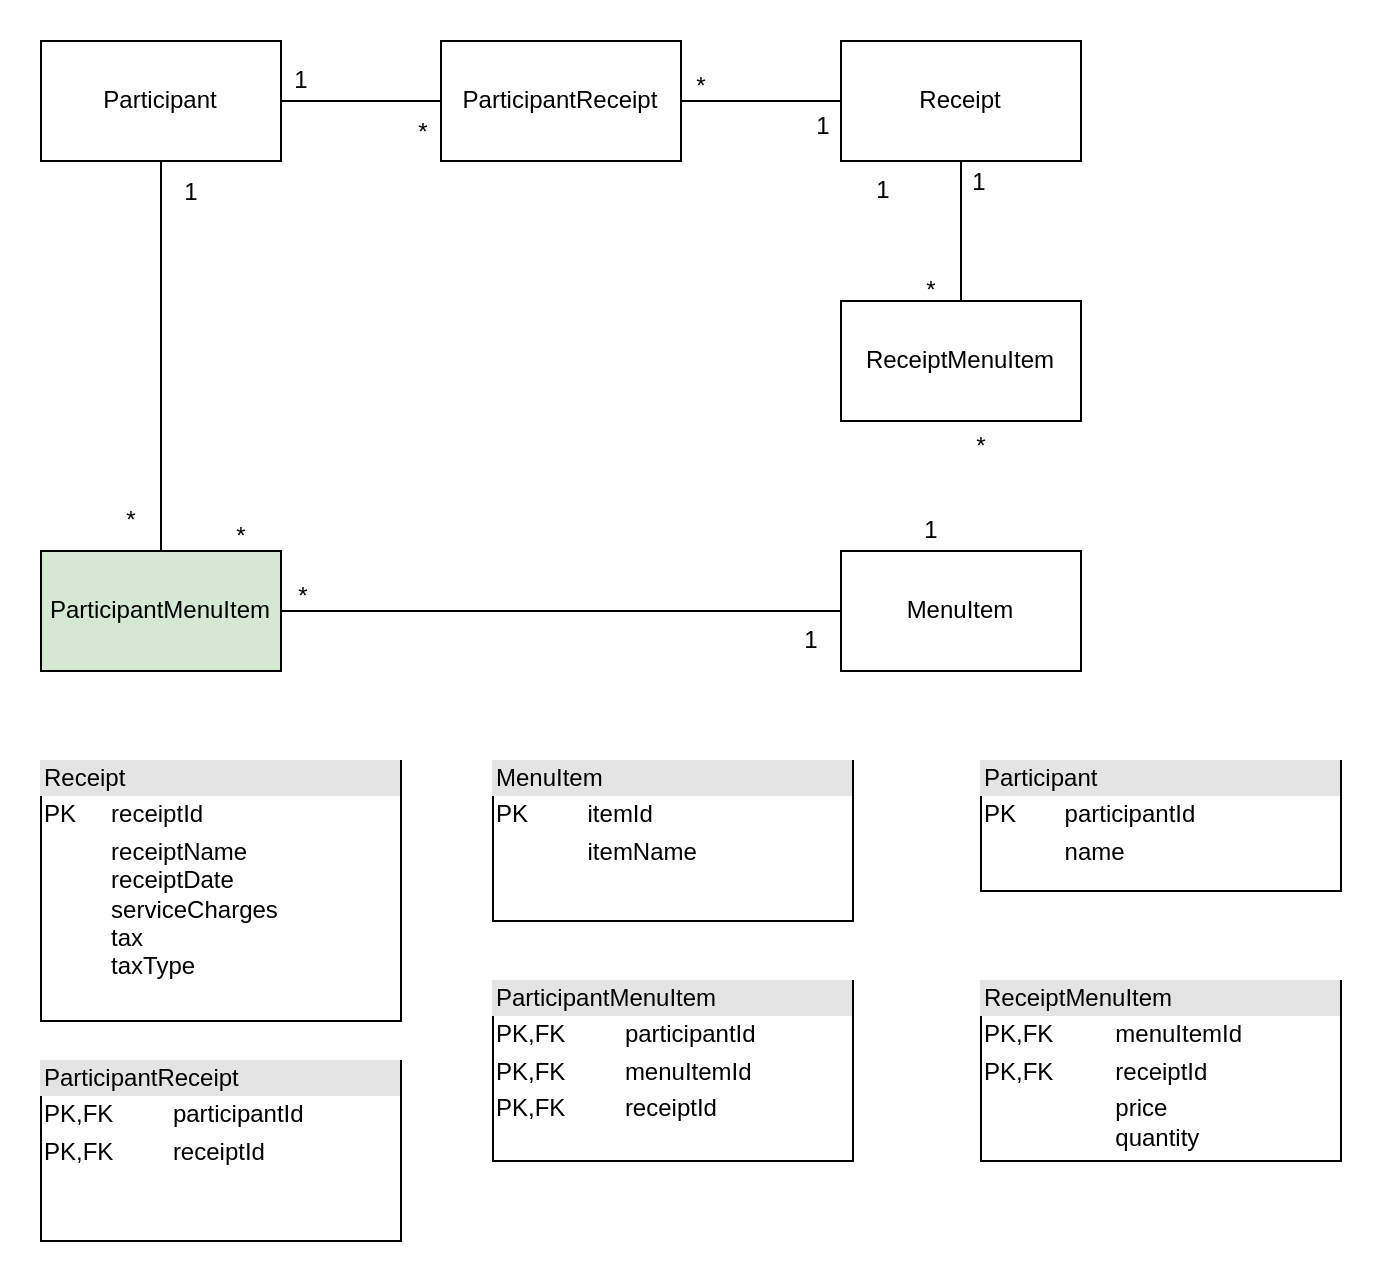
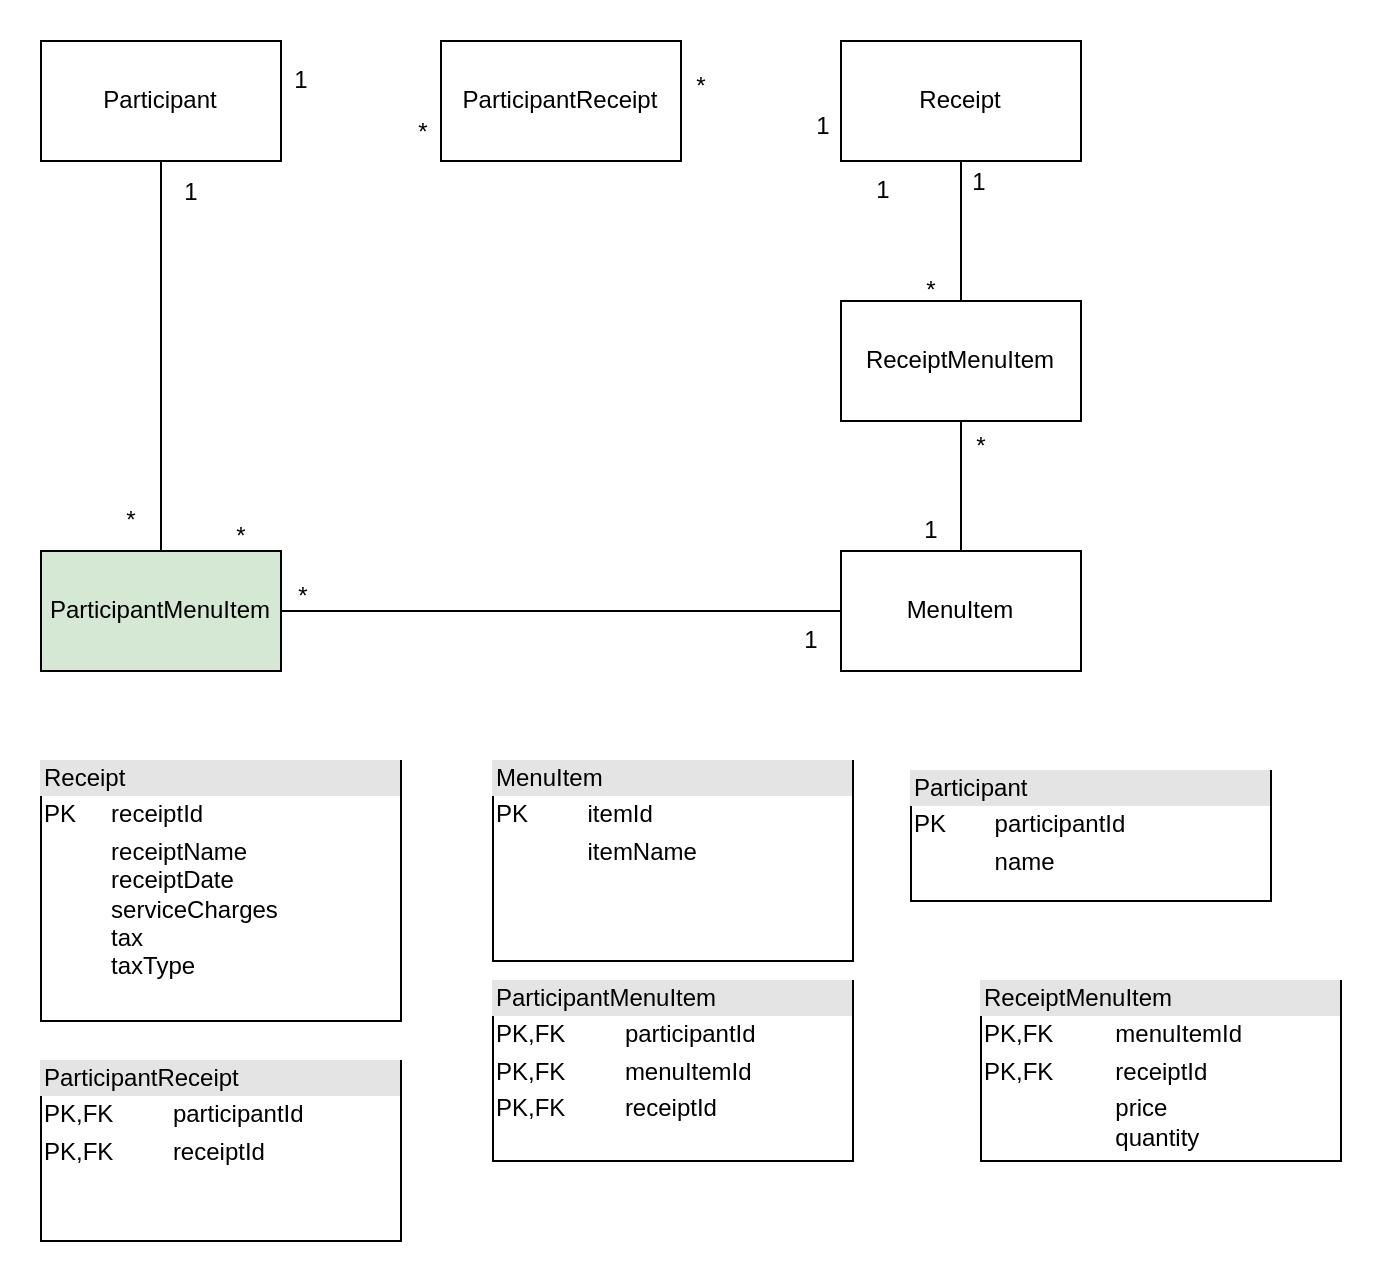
(361, 101) -> none
(761, 101) -> none
none -> (961, 486)
(1161, 826) -> (1091, 836)
(673, 841) -> (673, 861)
